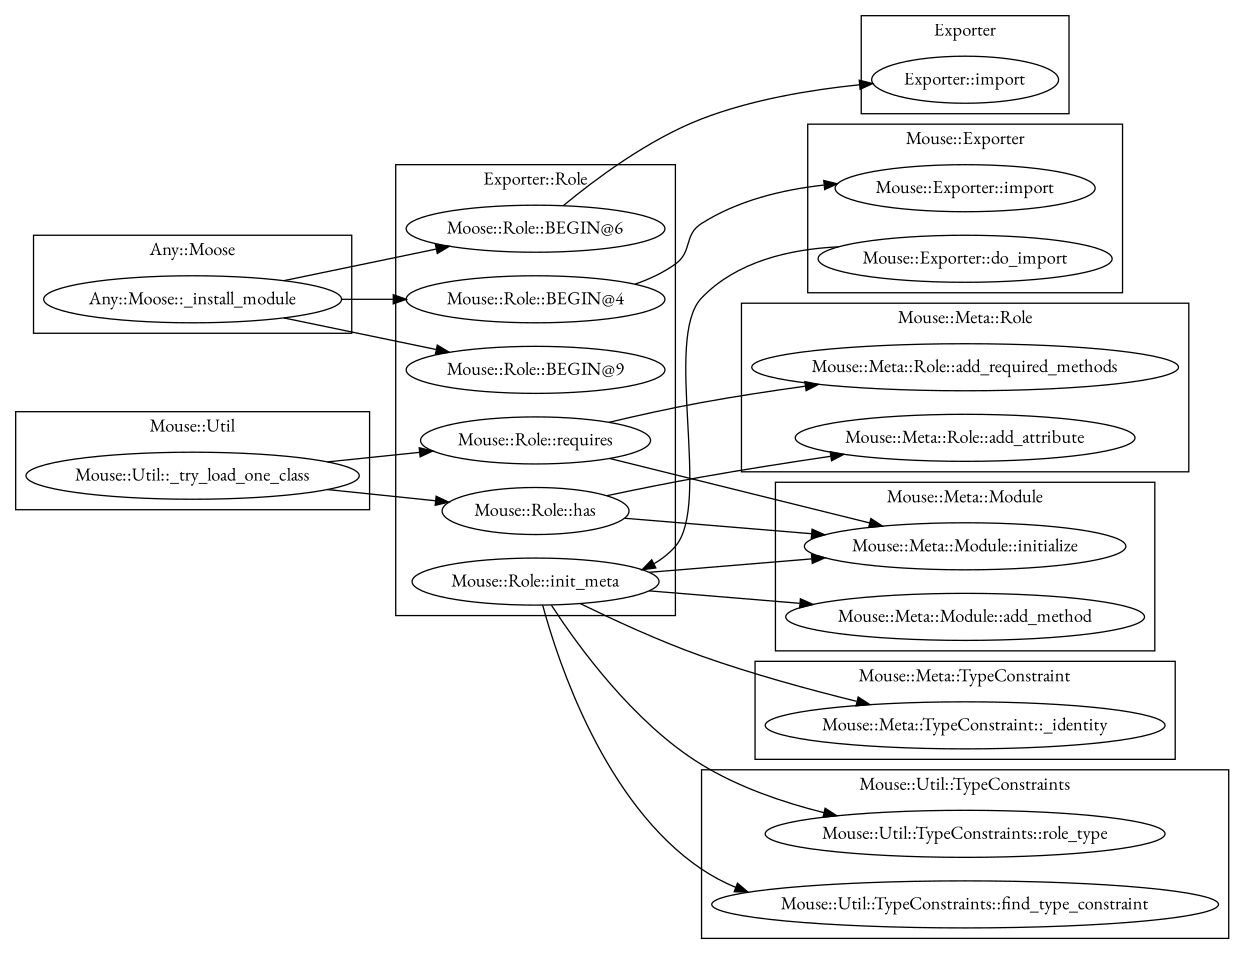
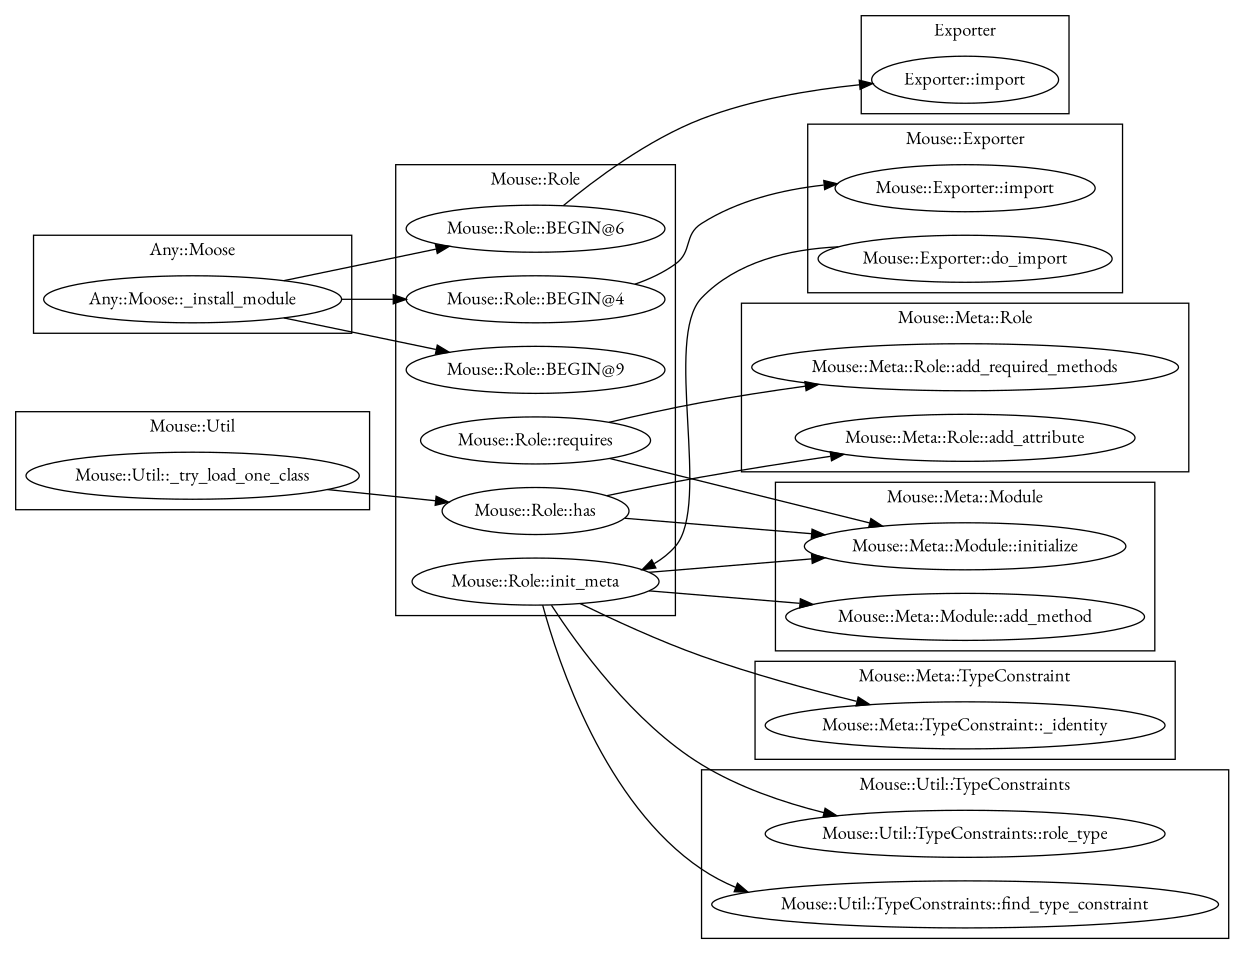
(536, 180) -> (536, 180)
(536, 229) -> (536, 229)
(378, 457) -> none
